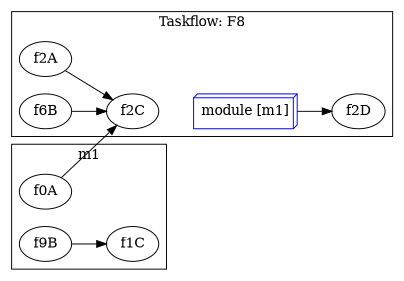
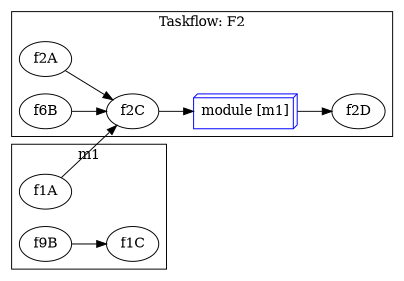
(202, 23) -> (202, 23)
none -> (171, 111)
(45, 192) -> (45, 192)
